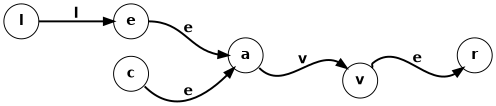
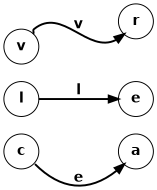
(184, 35) -> none
(417, 59) -> (79, 25)
(298, 70) -> none
